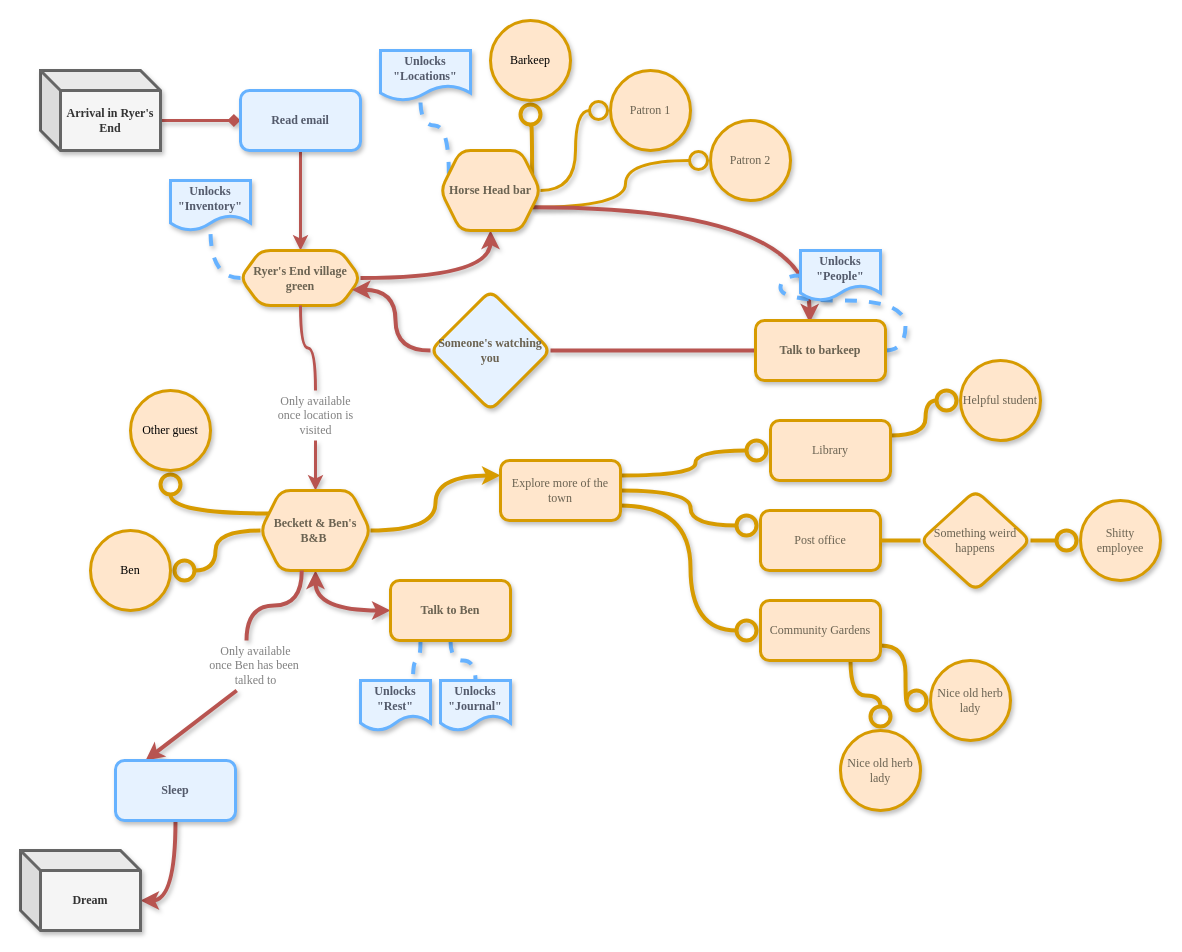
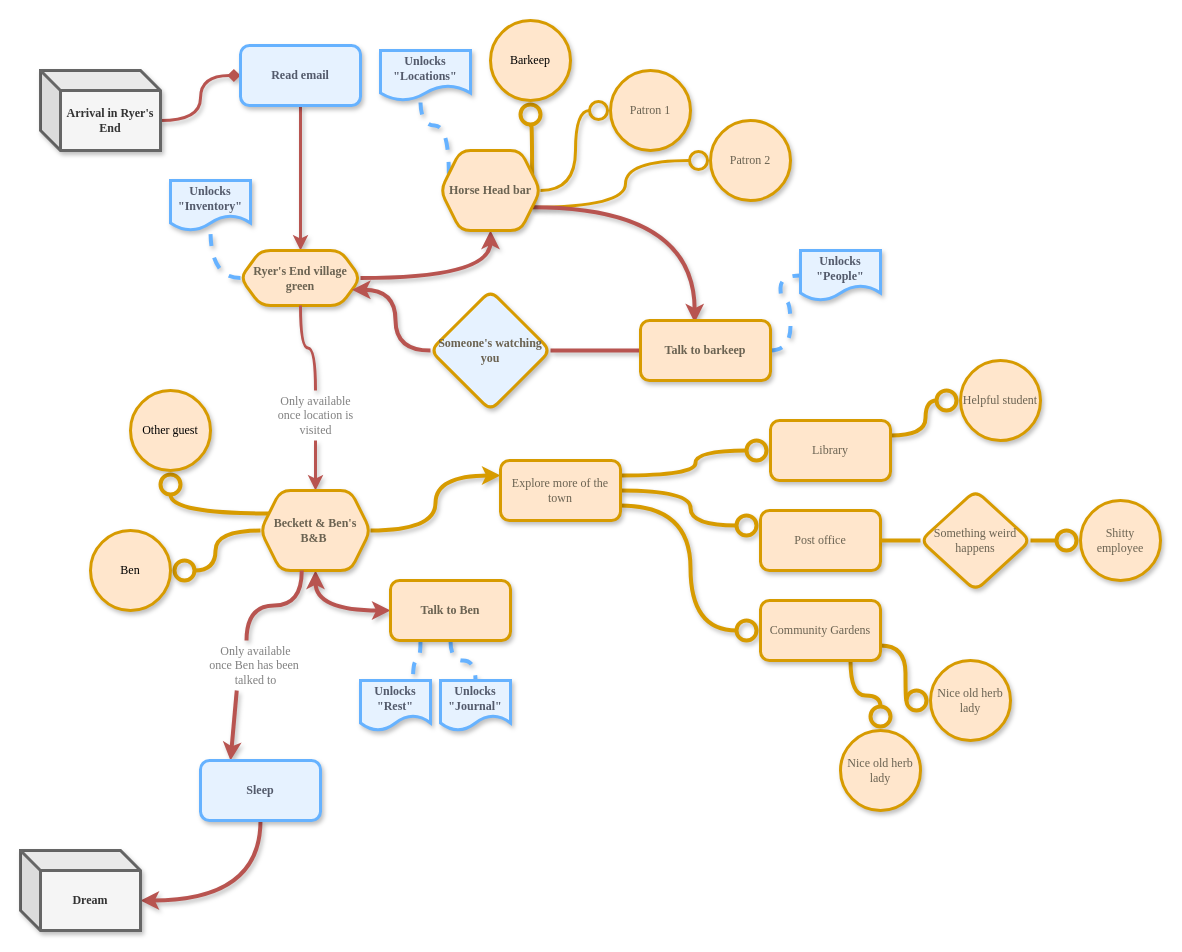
(301, 121) -> (301, 76)
(821, 351) -> (706, 351)
(176, 791) -> (261, 791)
